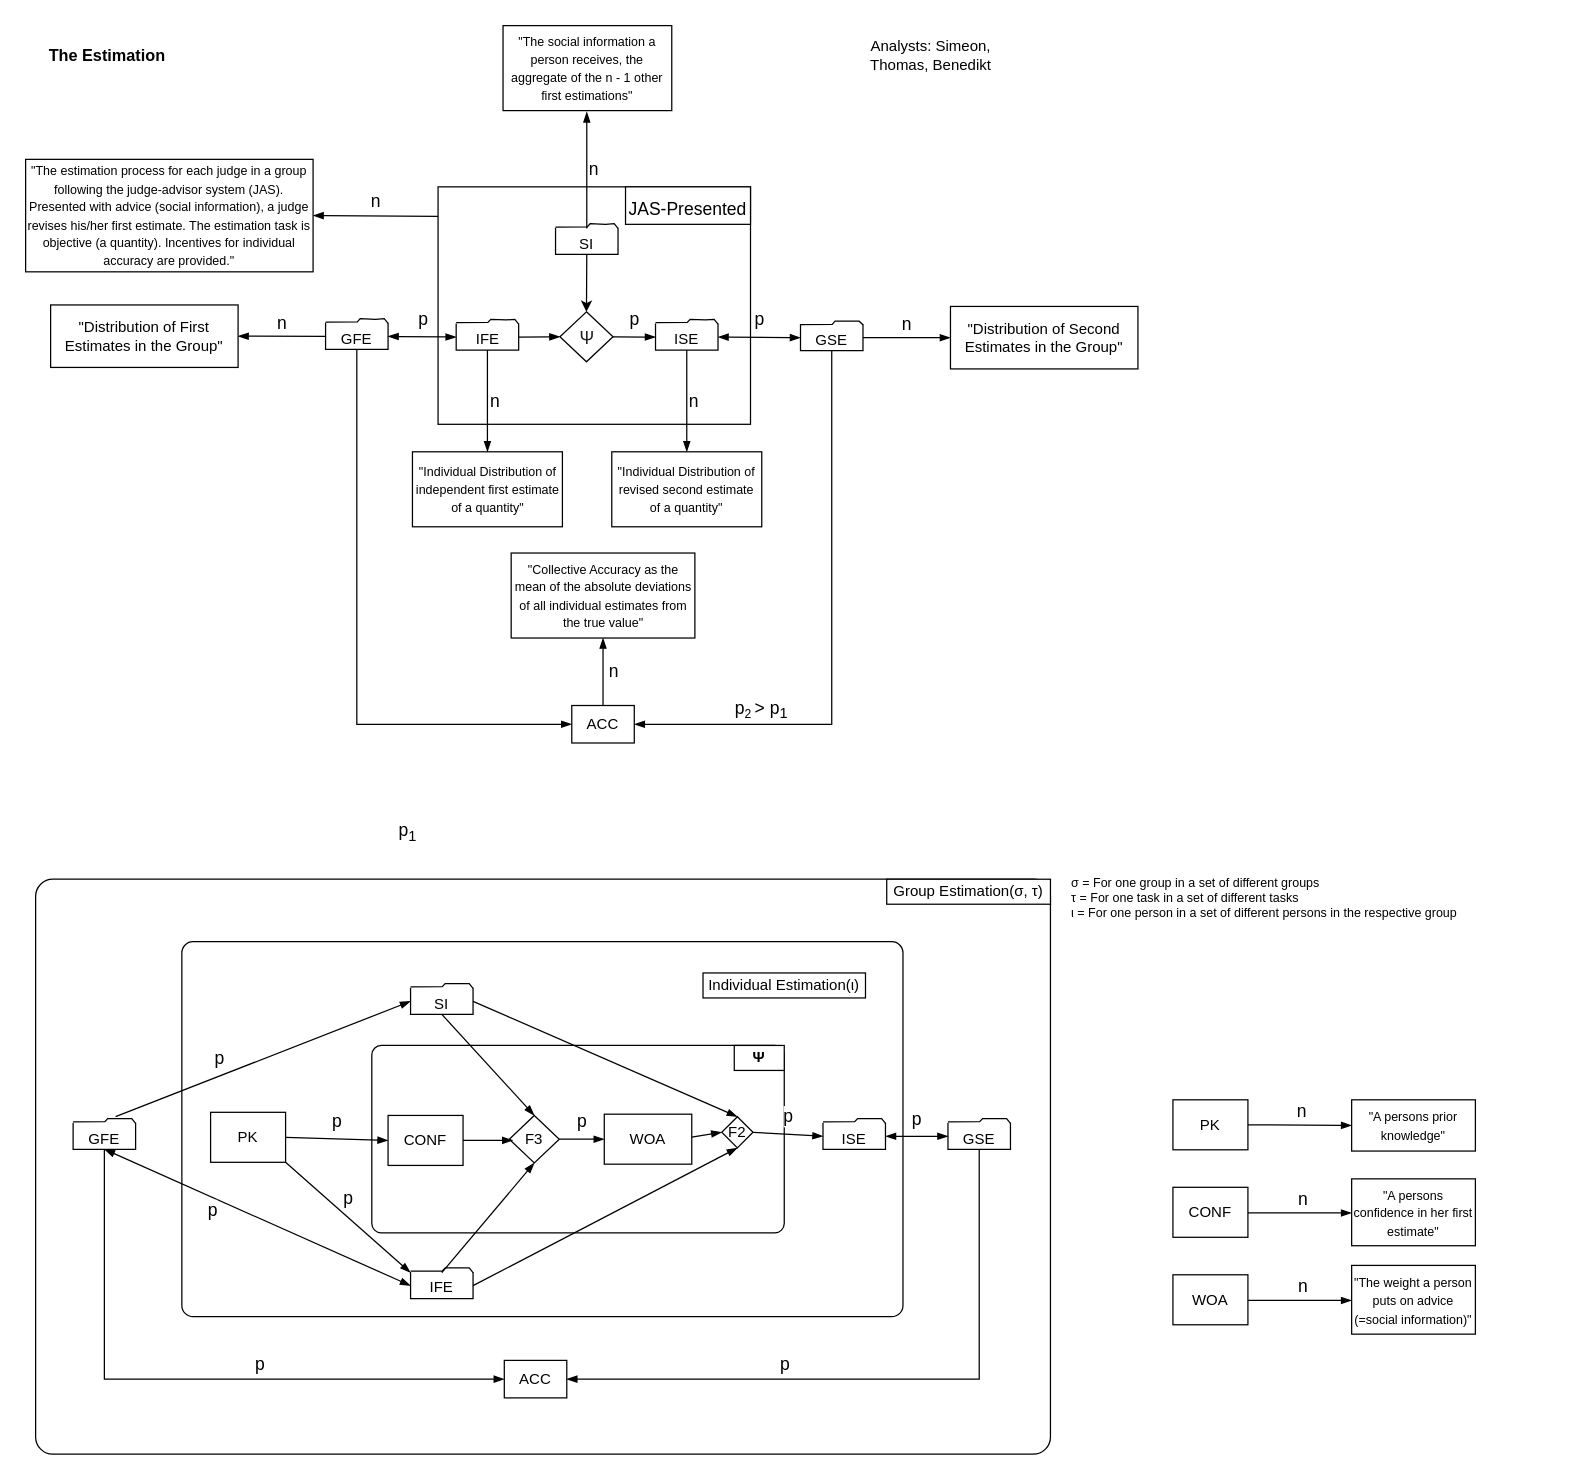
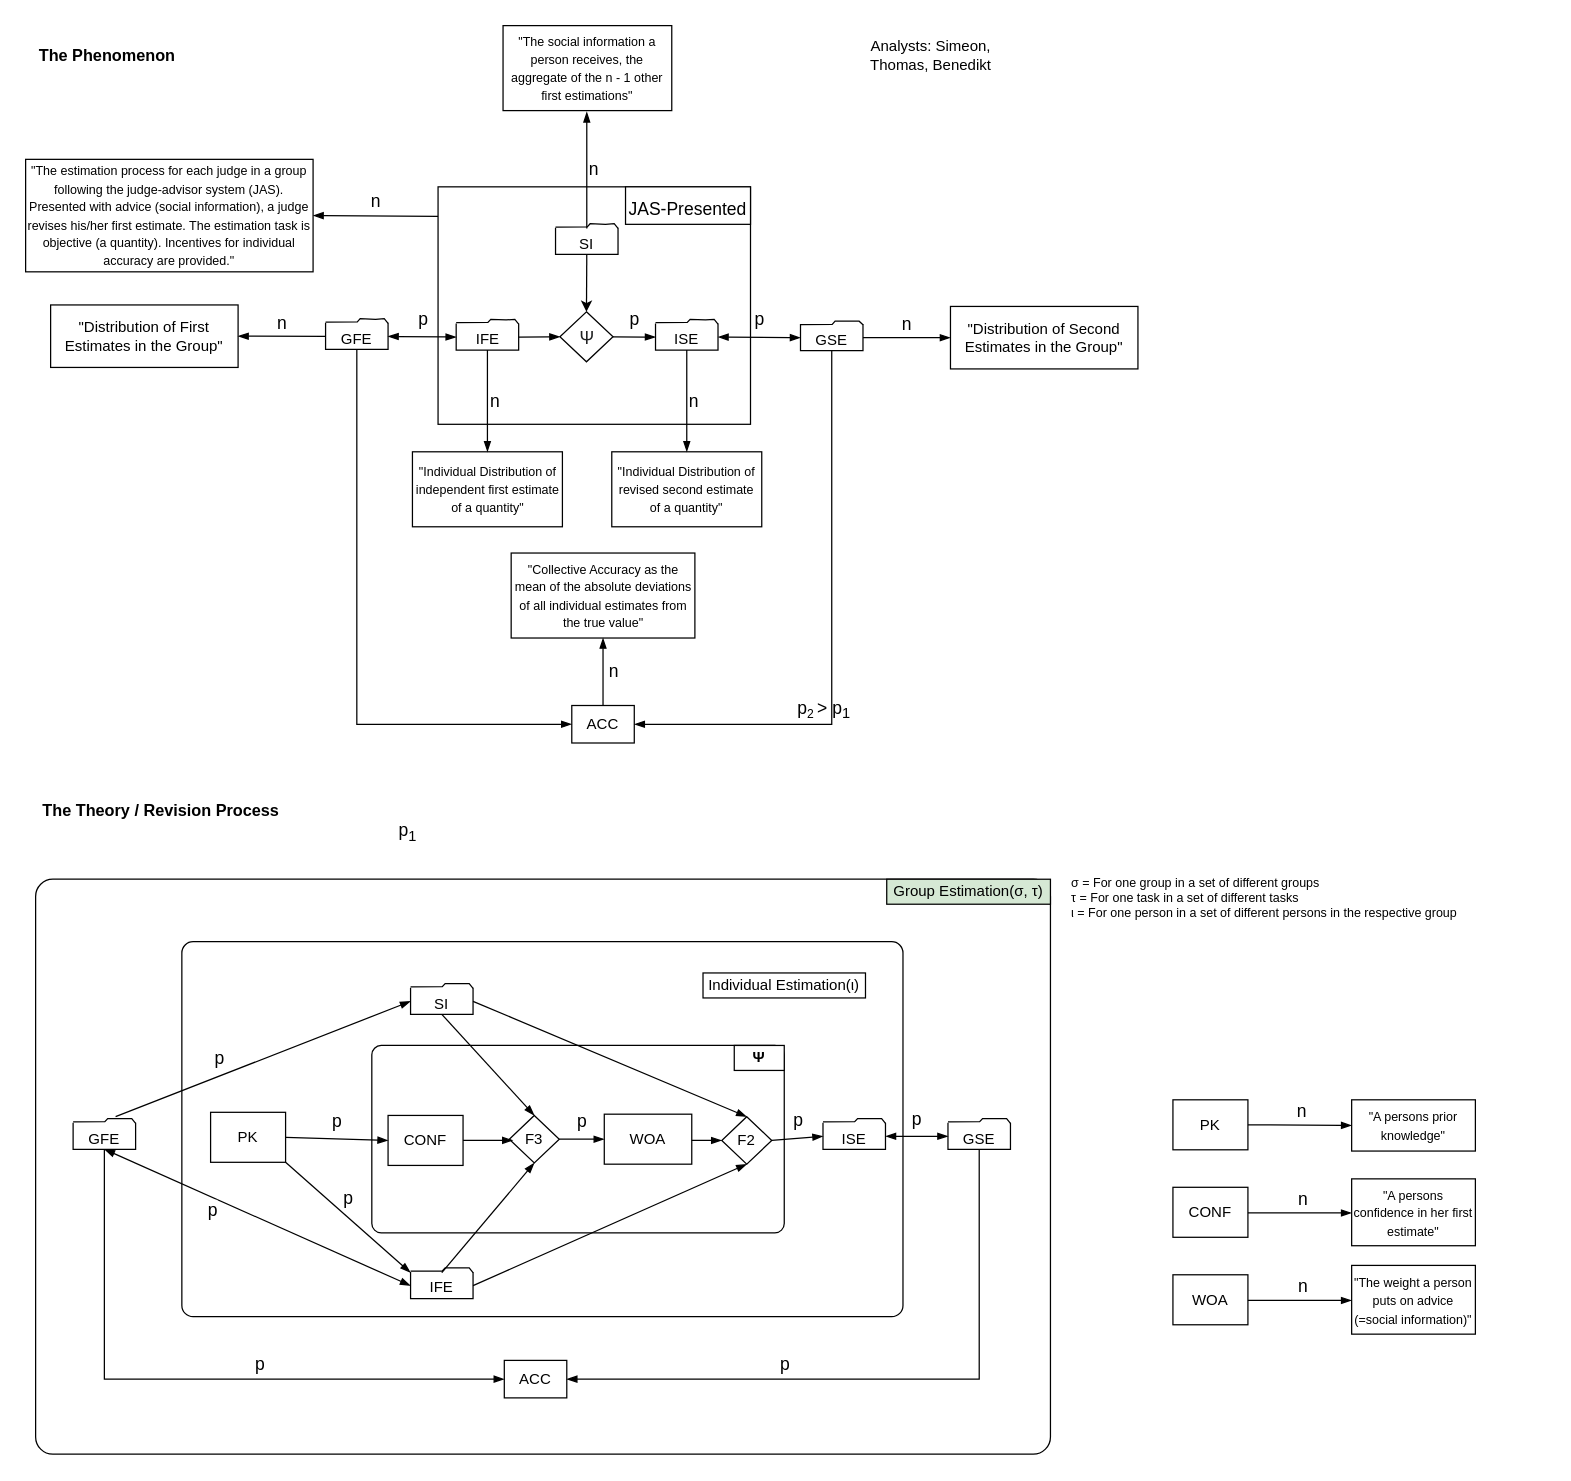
(108, 56) -> (108, 56)
(762, 709) -> (824, 709)
none -> (161, 811)
(969, 892) -> (969, 892)
(738, 1133) -> (747, 1141)
